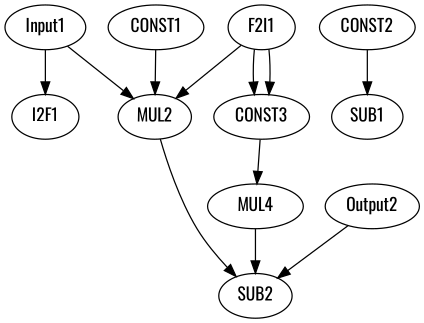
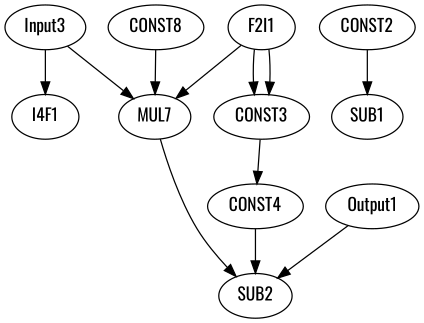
(45, 27) -> (45, 27)
(156, 27) -> (156, 27)
(45, 117) -> (45, 117)
(155, 117) -> (155, 117)
(255, 206) -> (255, 206)
(372, 206) -> (372, 206)
